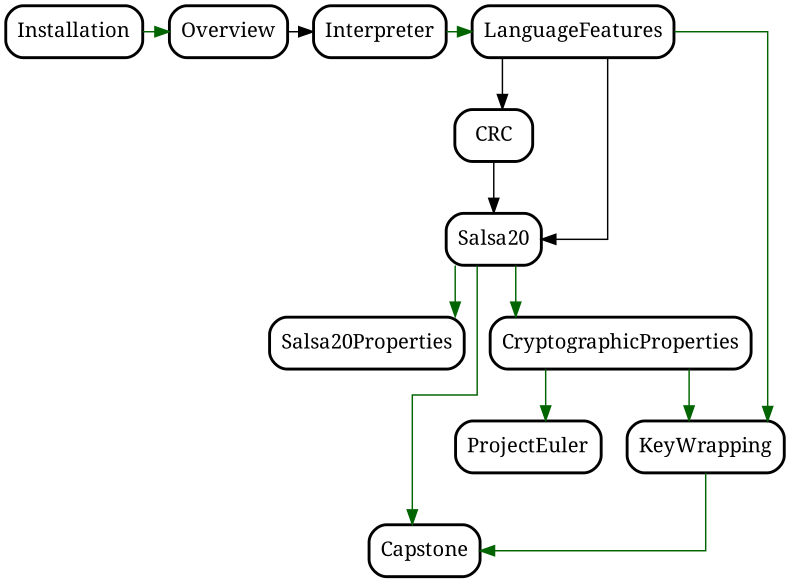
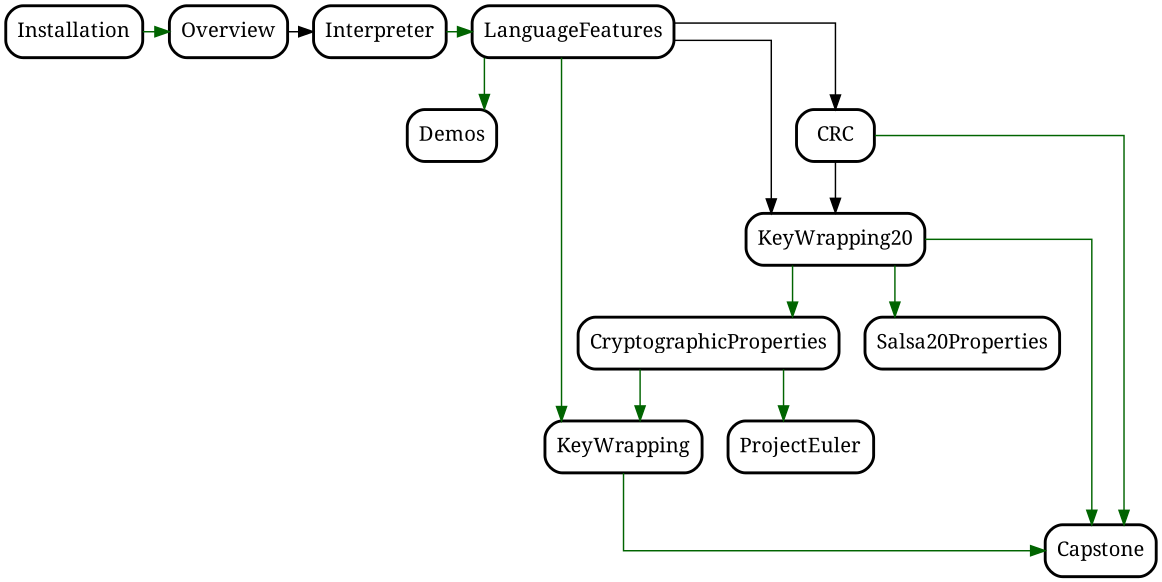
none -> (452, 136)
none -> (1124, 198)
(494, 239) -> (835, 239)
